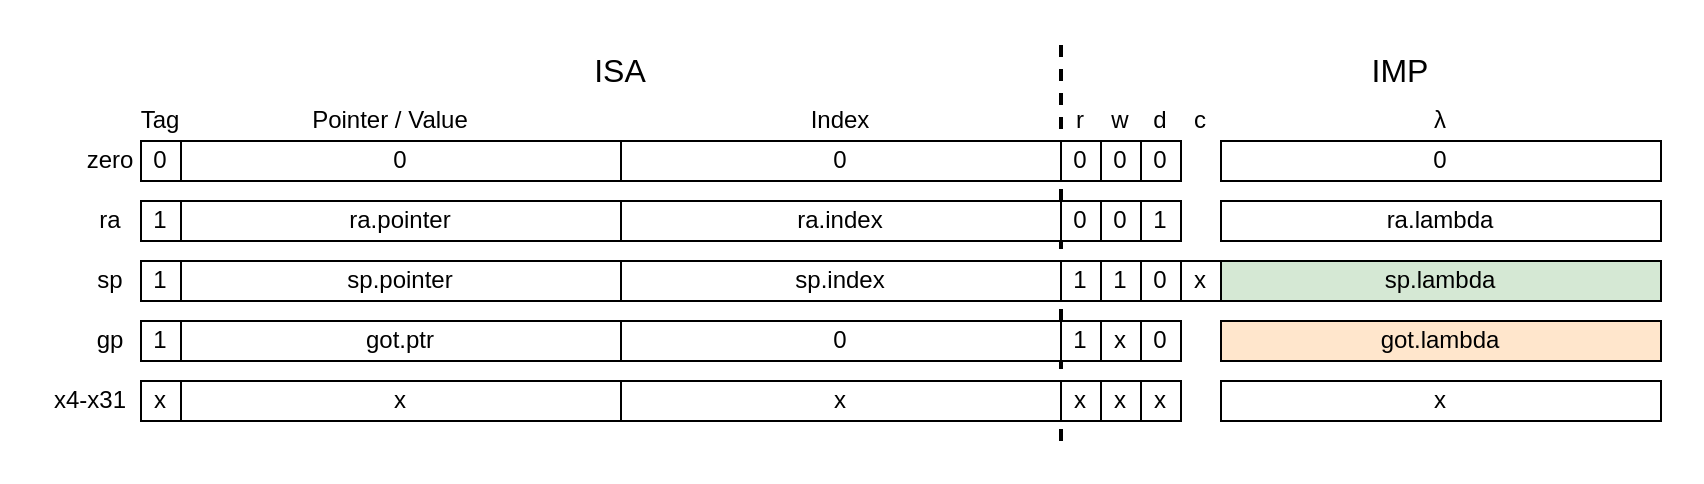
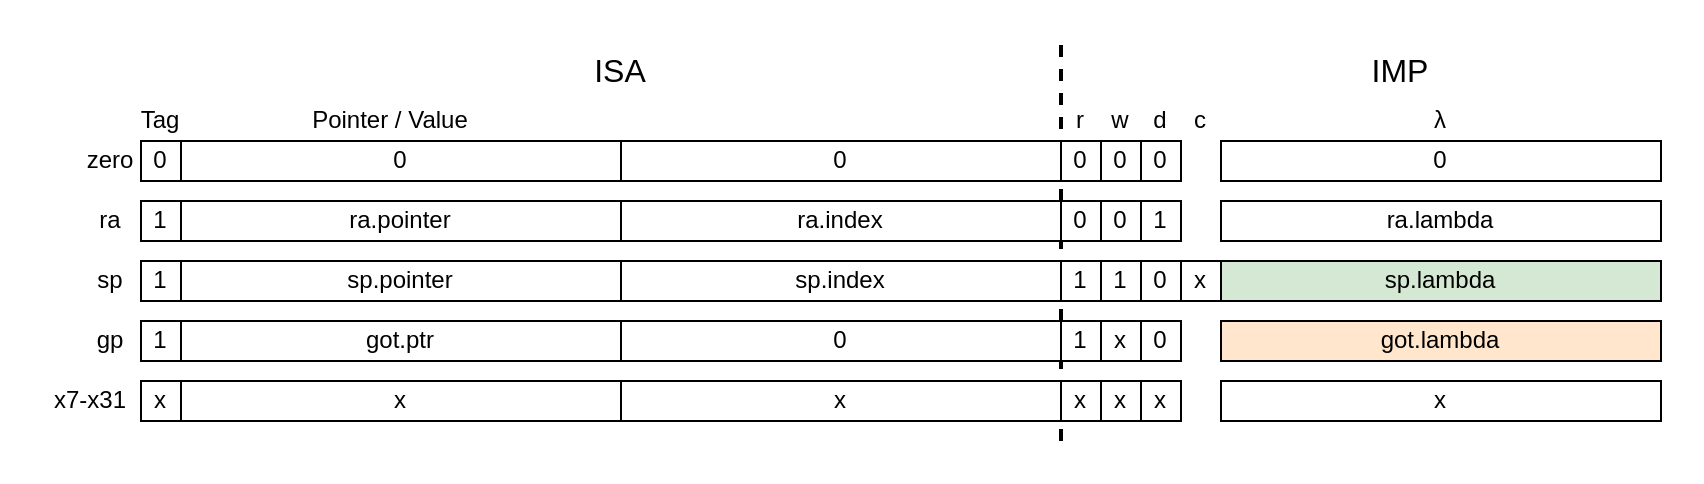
(841, 121) -> none
(91, 401) -> (91, 401)
